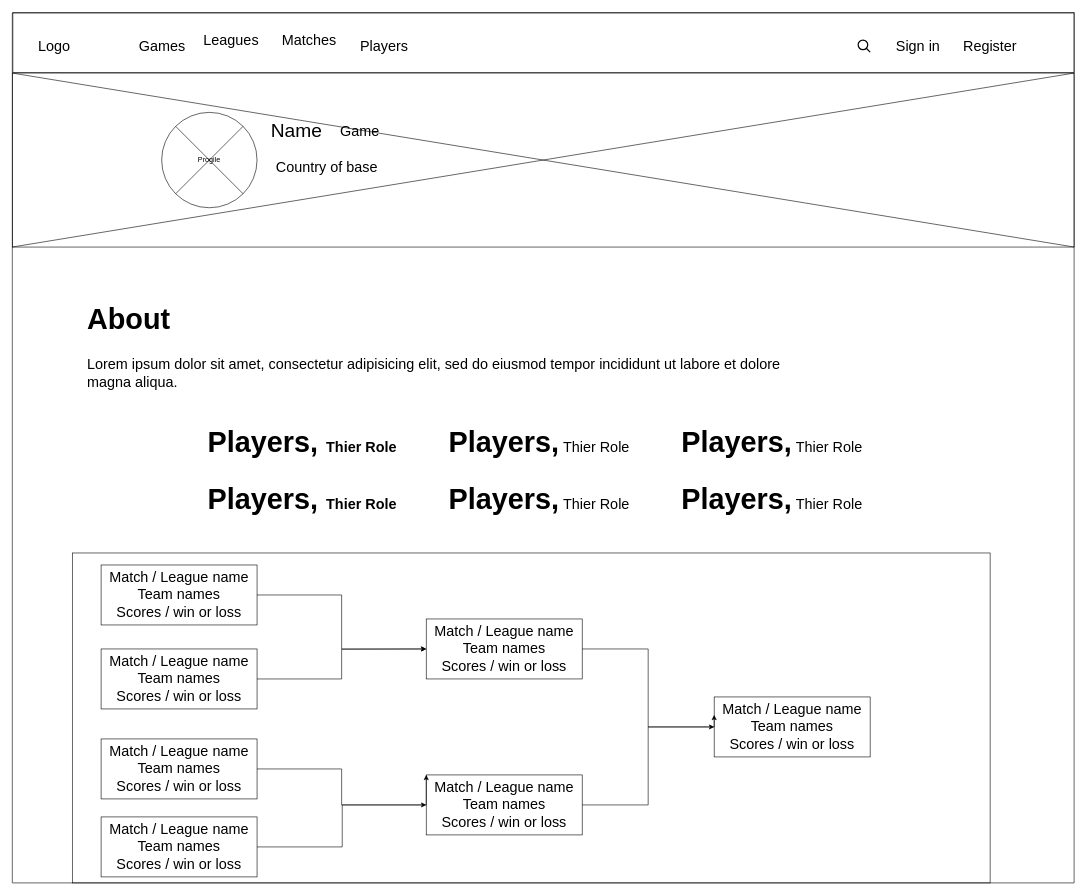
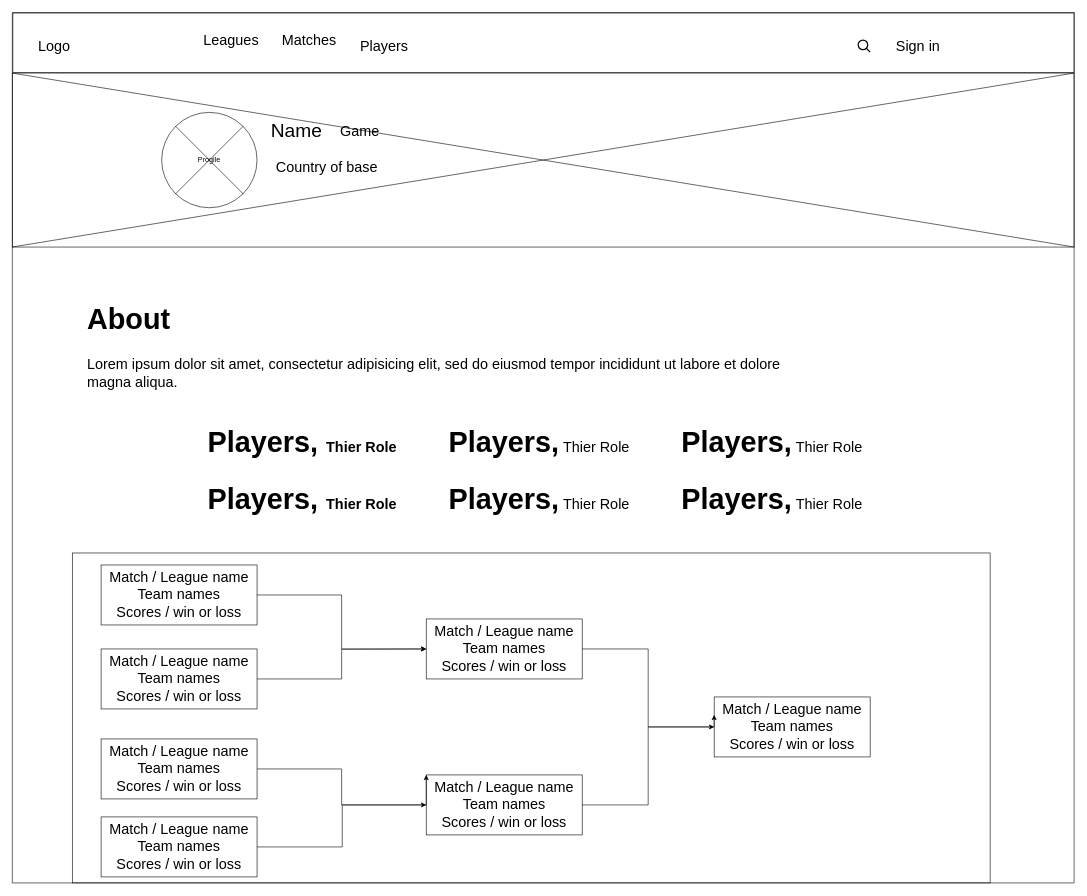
(162, 46) -> none
(990, 46) -> none
